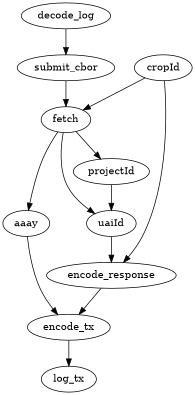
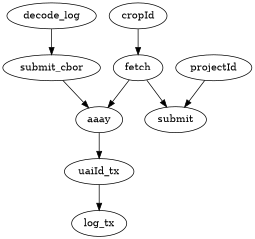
(66, 90) -> (73, 91)
(86, 142) -> none
(111, 223) -> (176, 120)
(111, 275) -> none
(69, 327) -> (99, 172)
